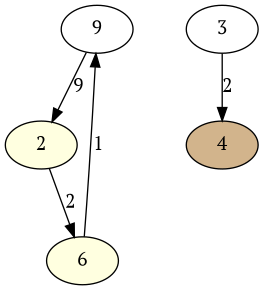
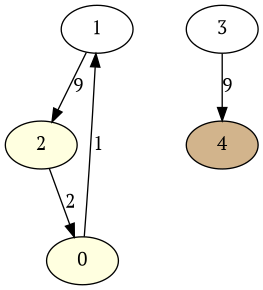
(97, 29) -> (97, 29)
(228, 87) -> (228, 87)
(82, 261) -> (82, 261)
